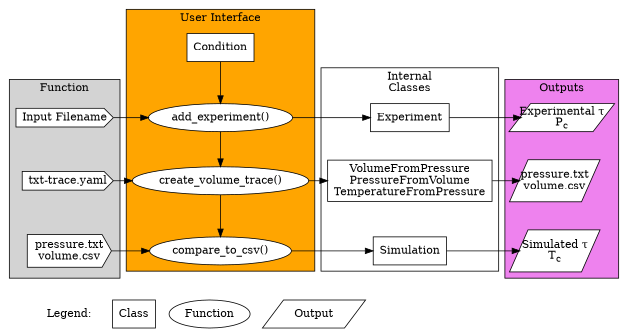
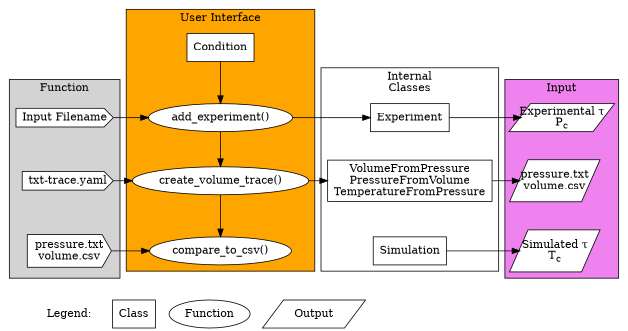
(562, 88) -> (562, 88)
(328, 251) -> none
